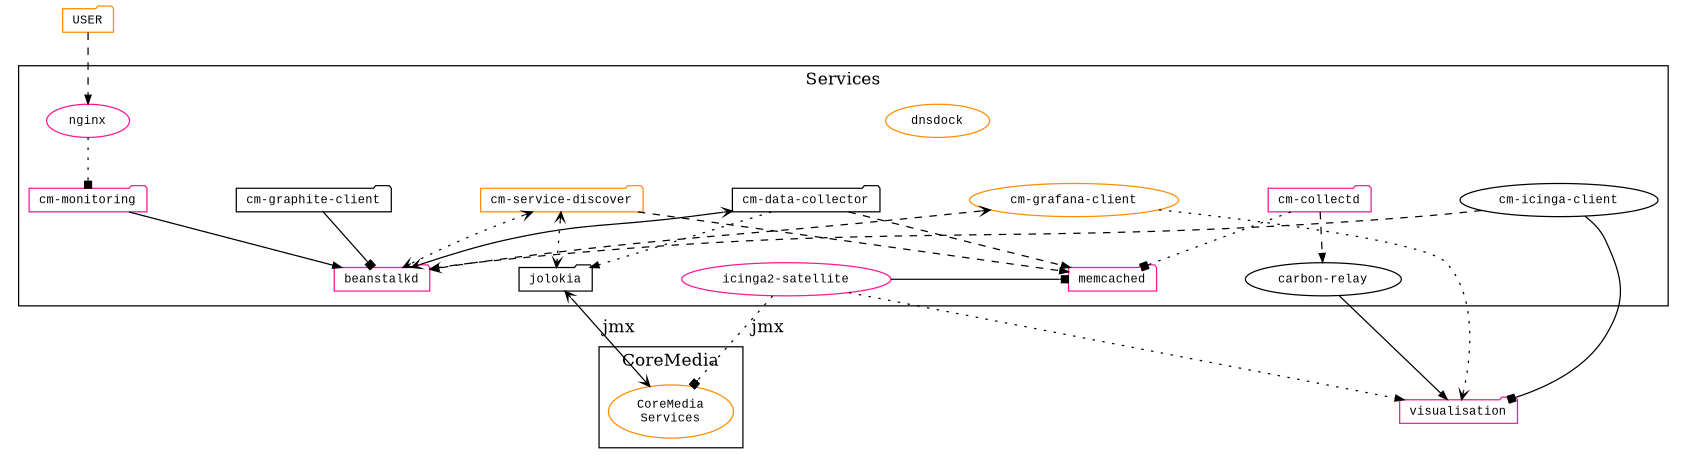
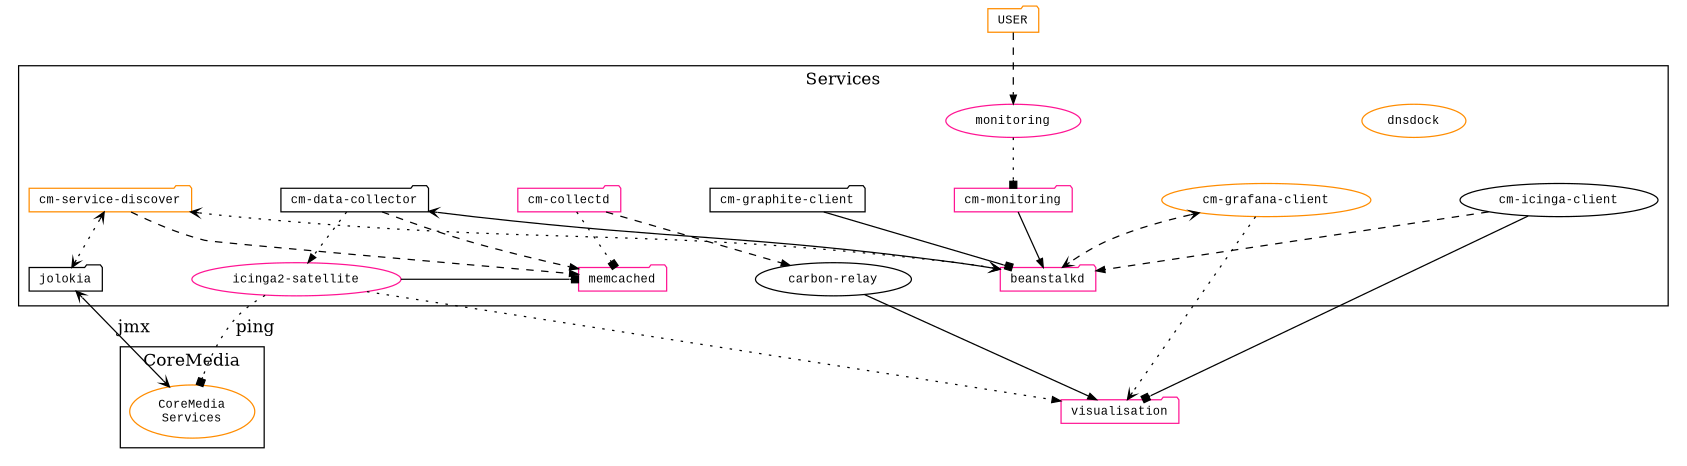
(88, 121) -> (1013, 121)
(685, 238) -> (330, 234)
(768, 328) -> (255, 328)
